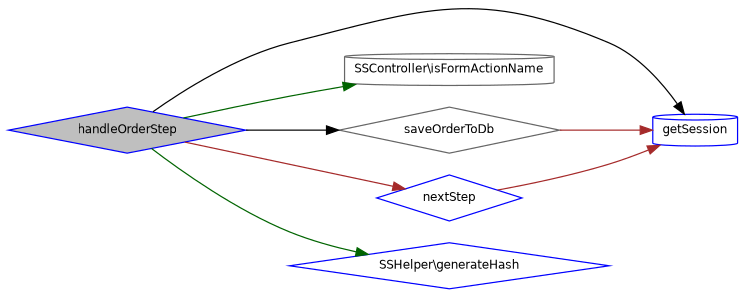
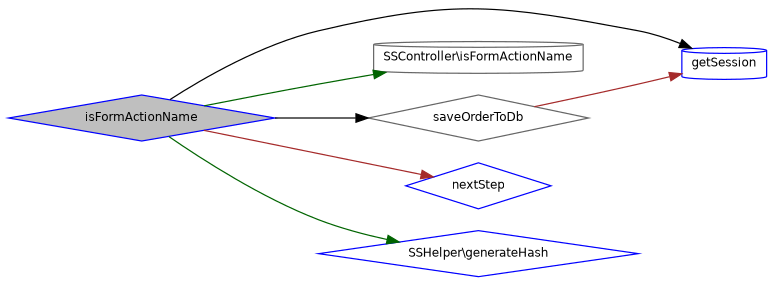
(127, 130) -> (142, 118)
(574, 174) -> none
